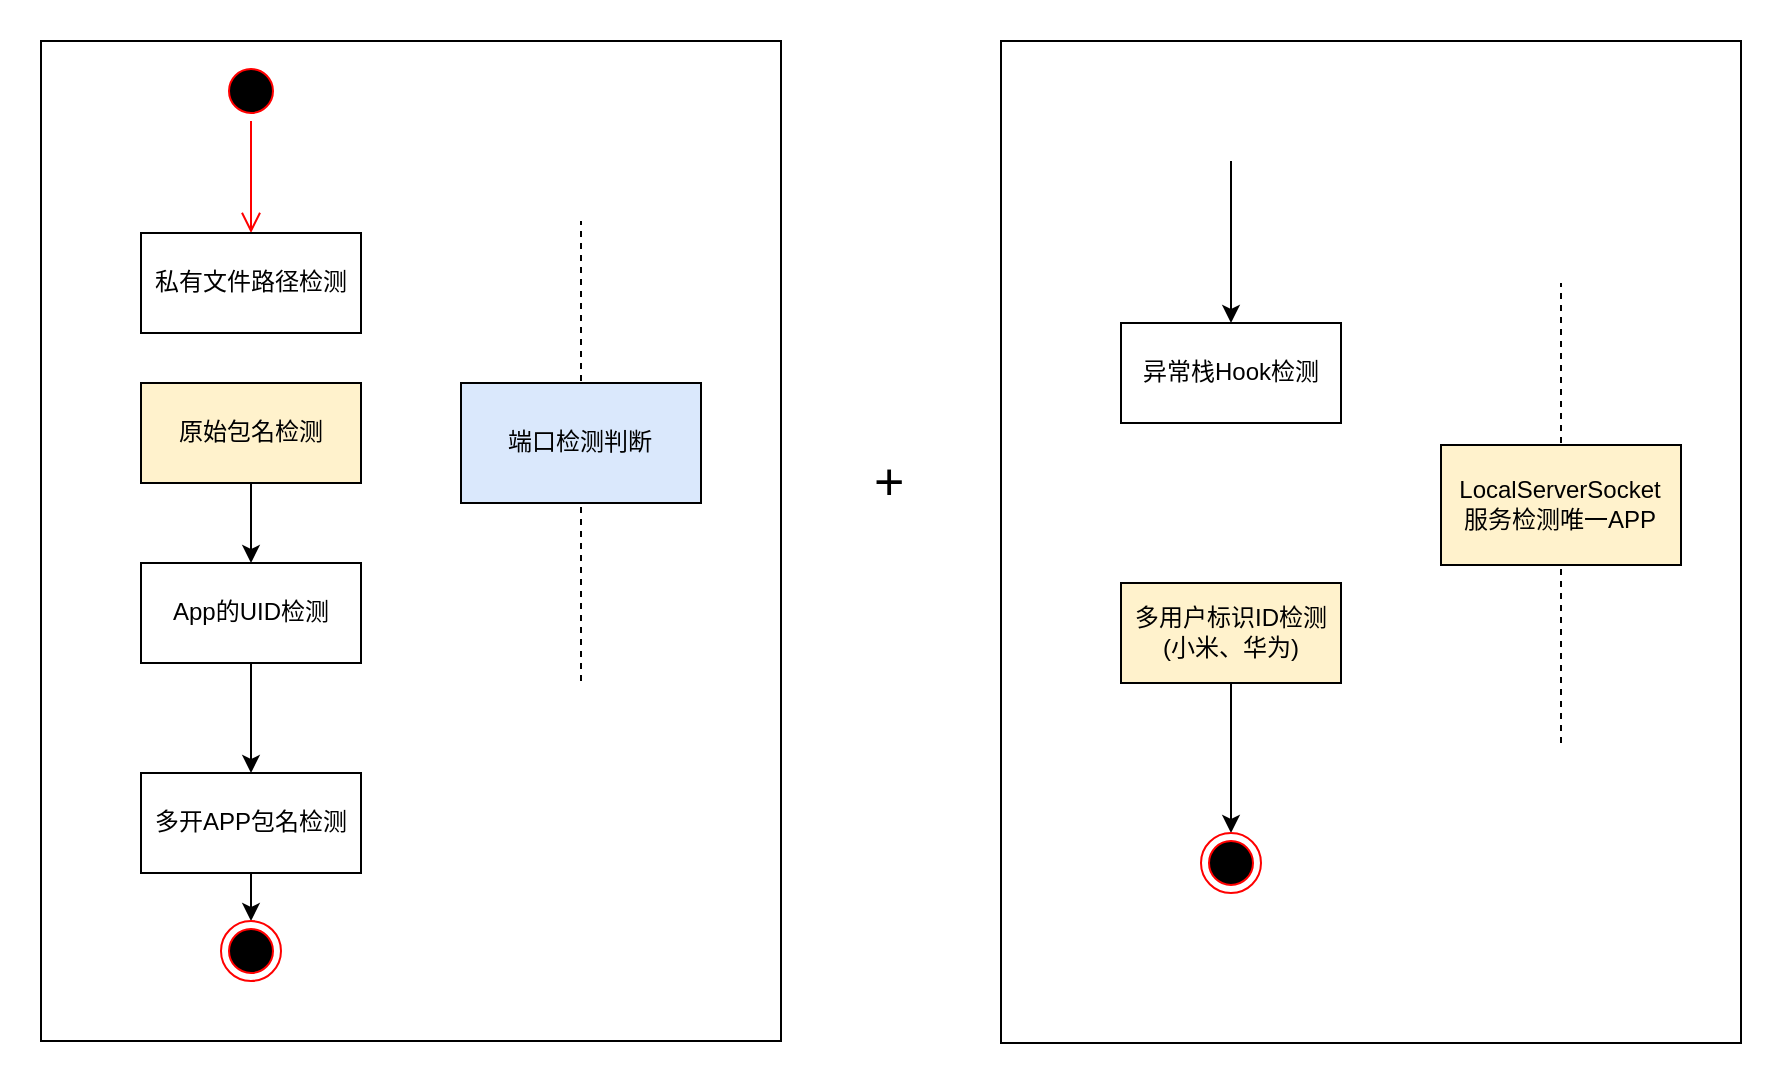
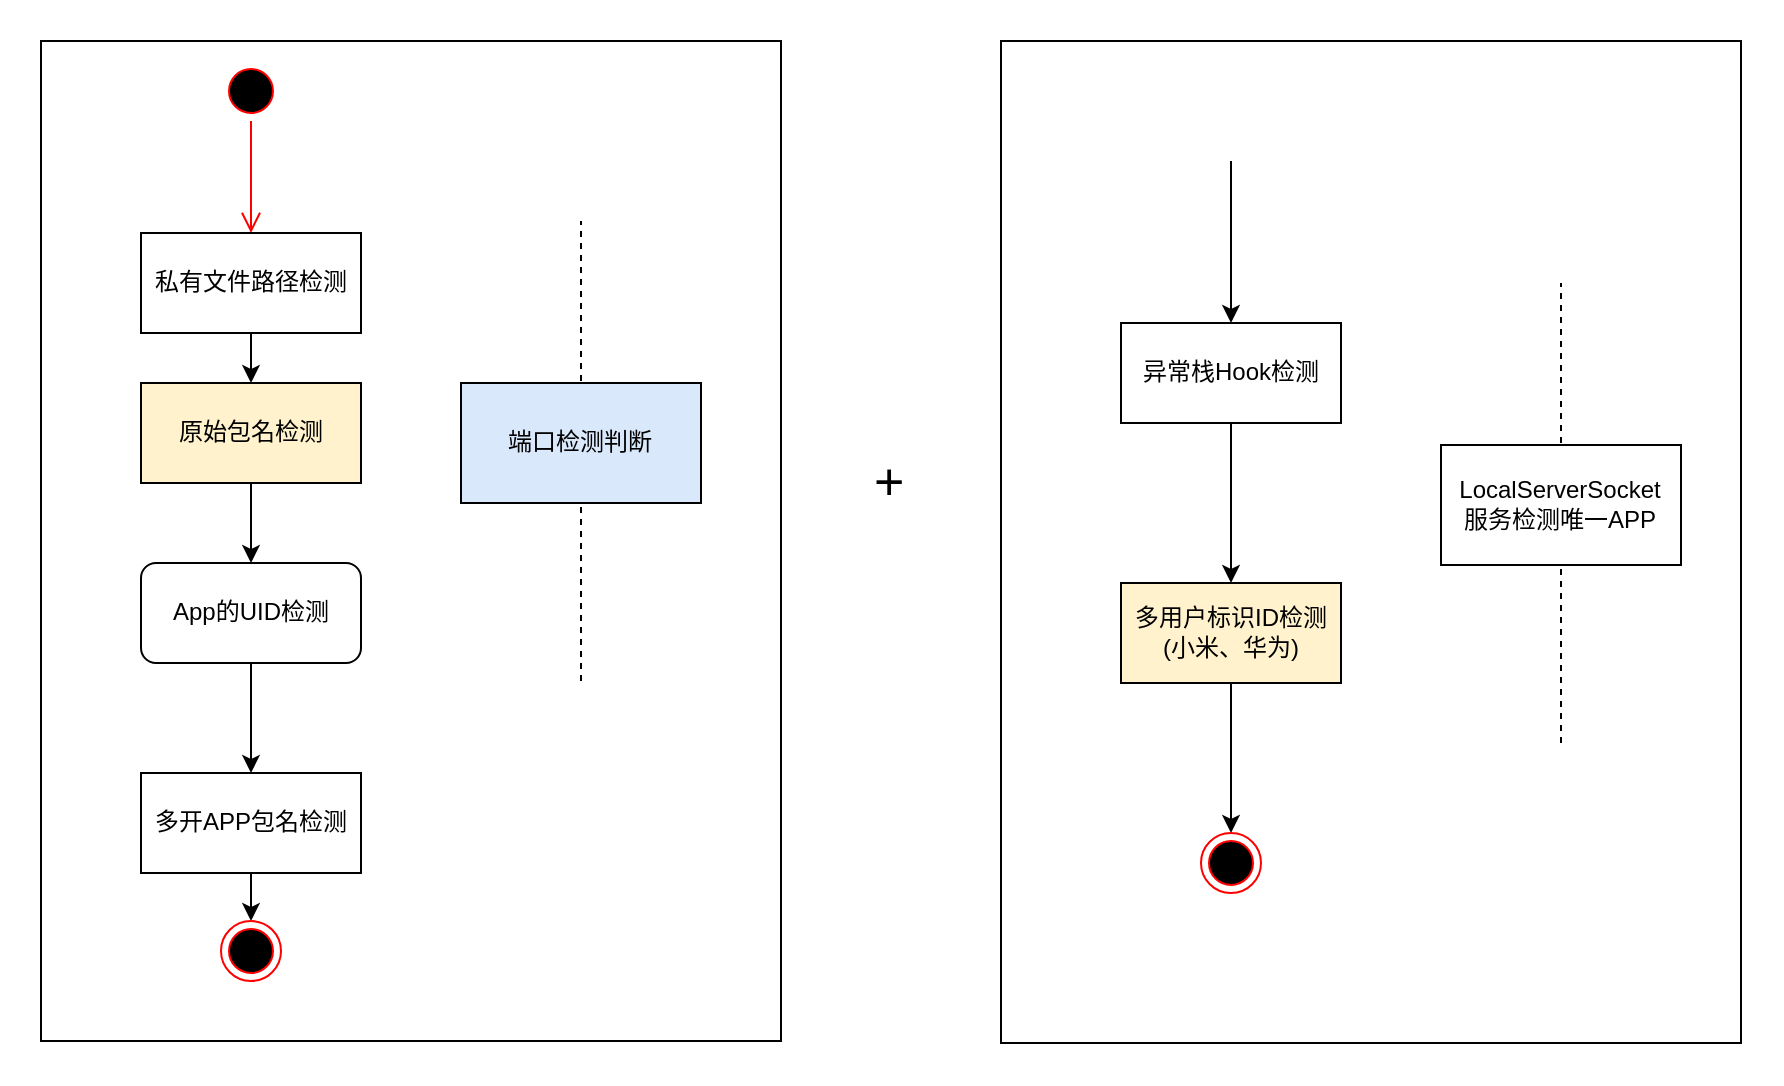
none -> (251, 365)
none -> (1231, 496)
(1561, 505) -> (1561, 505)
(251, 613) -> (251, 613)
